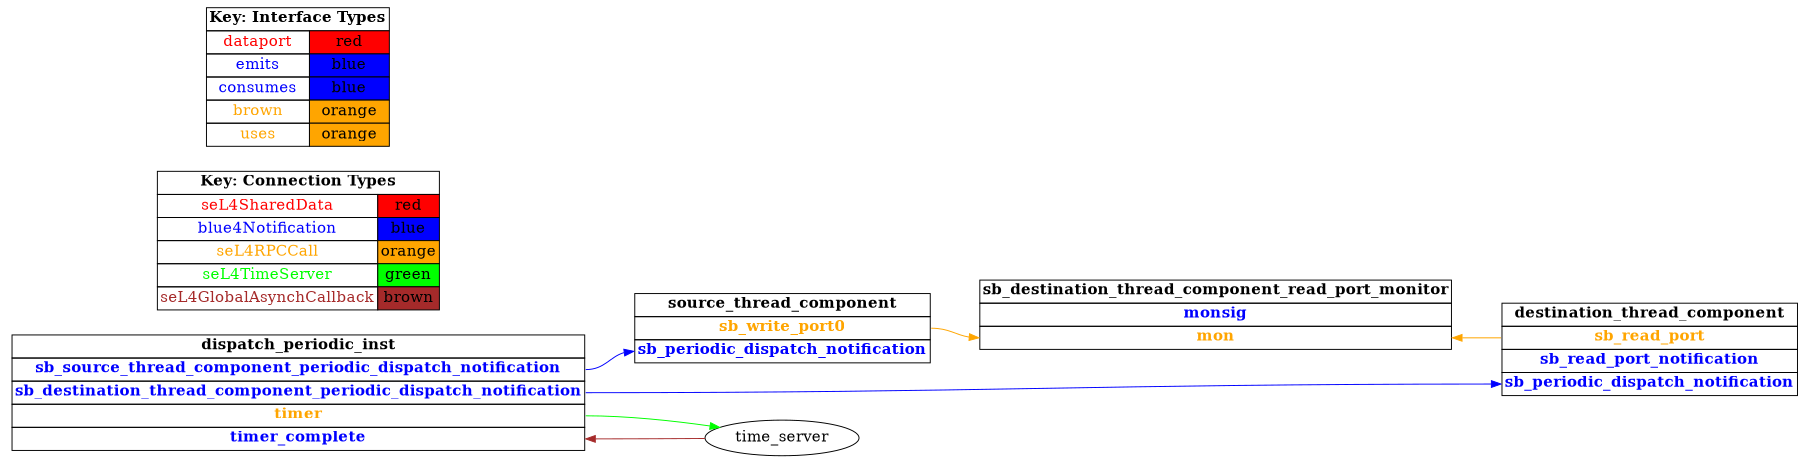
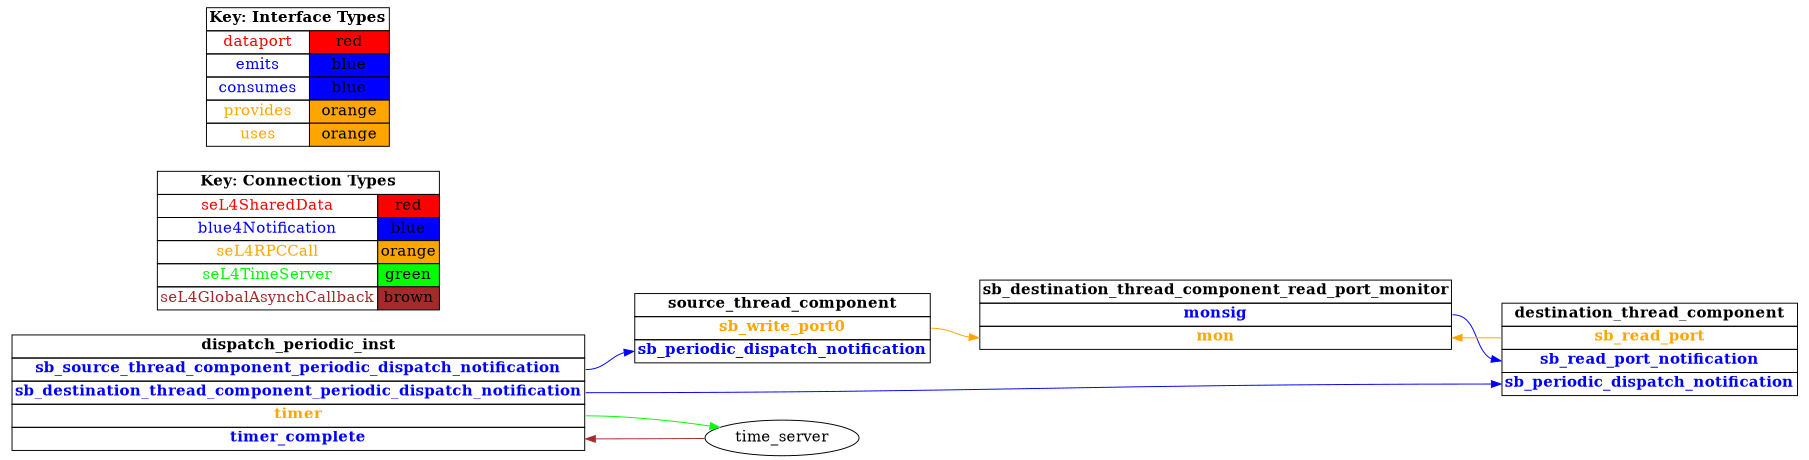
(258, 111) -> (258, 111)
none -> (1474, 332)
